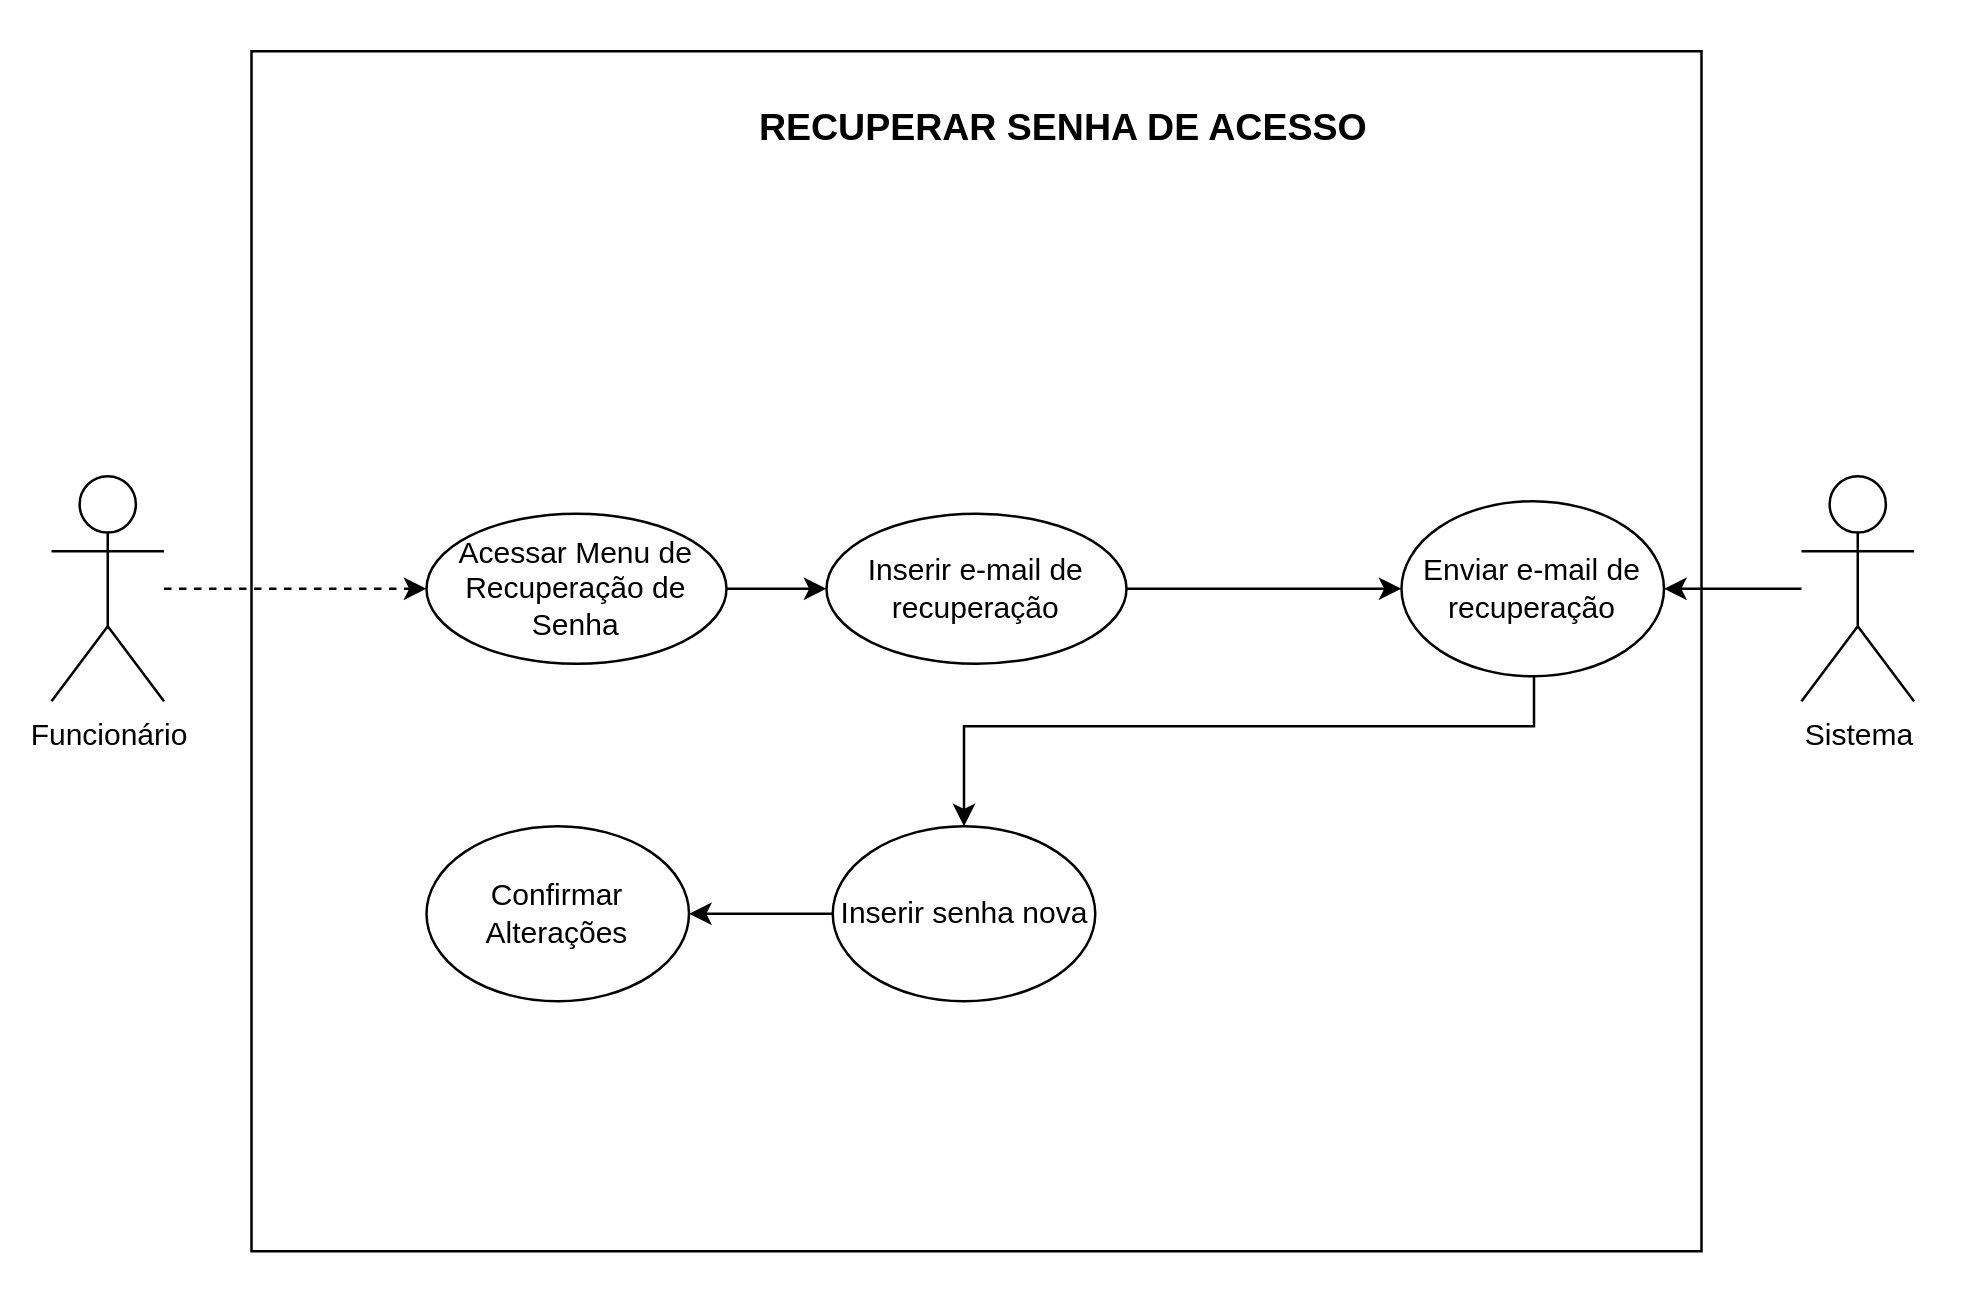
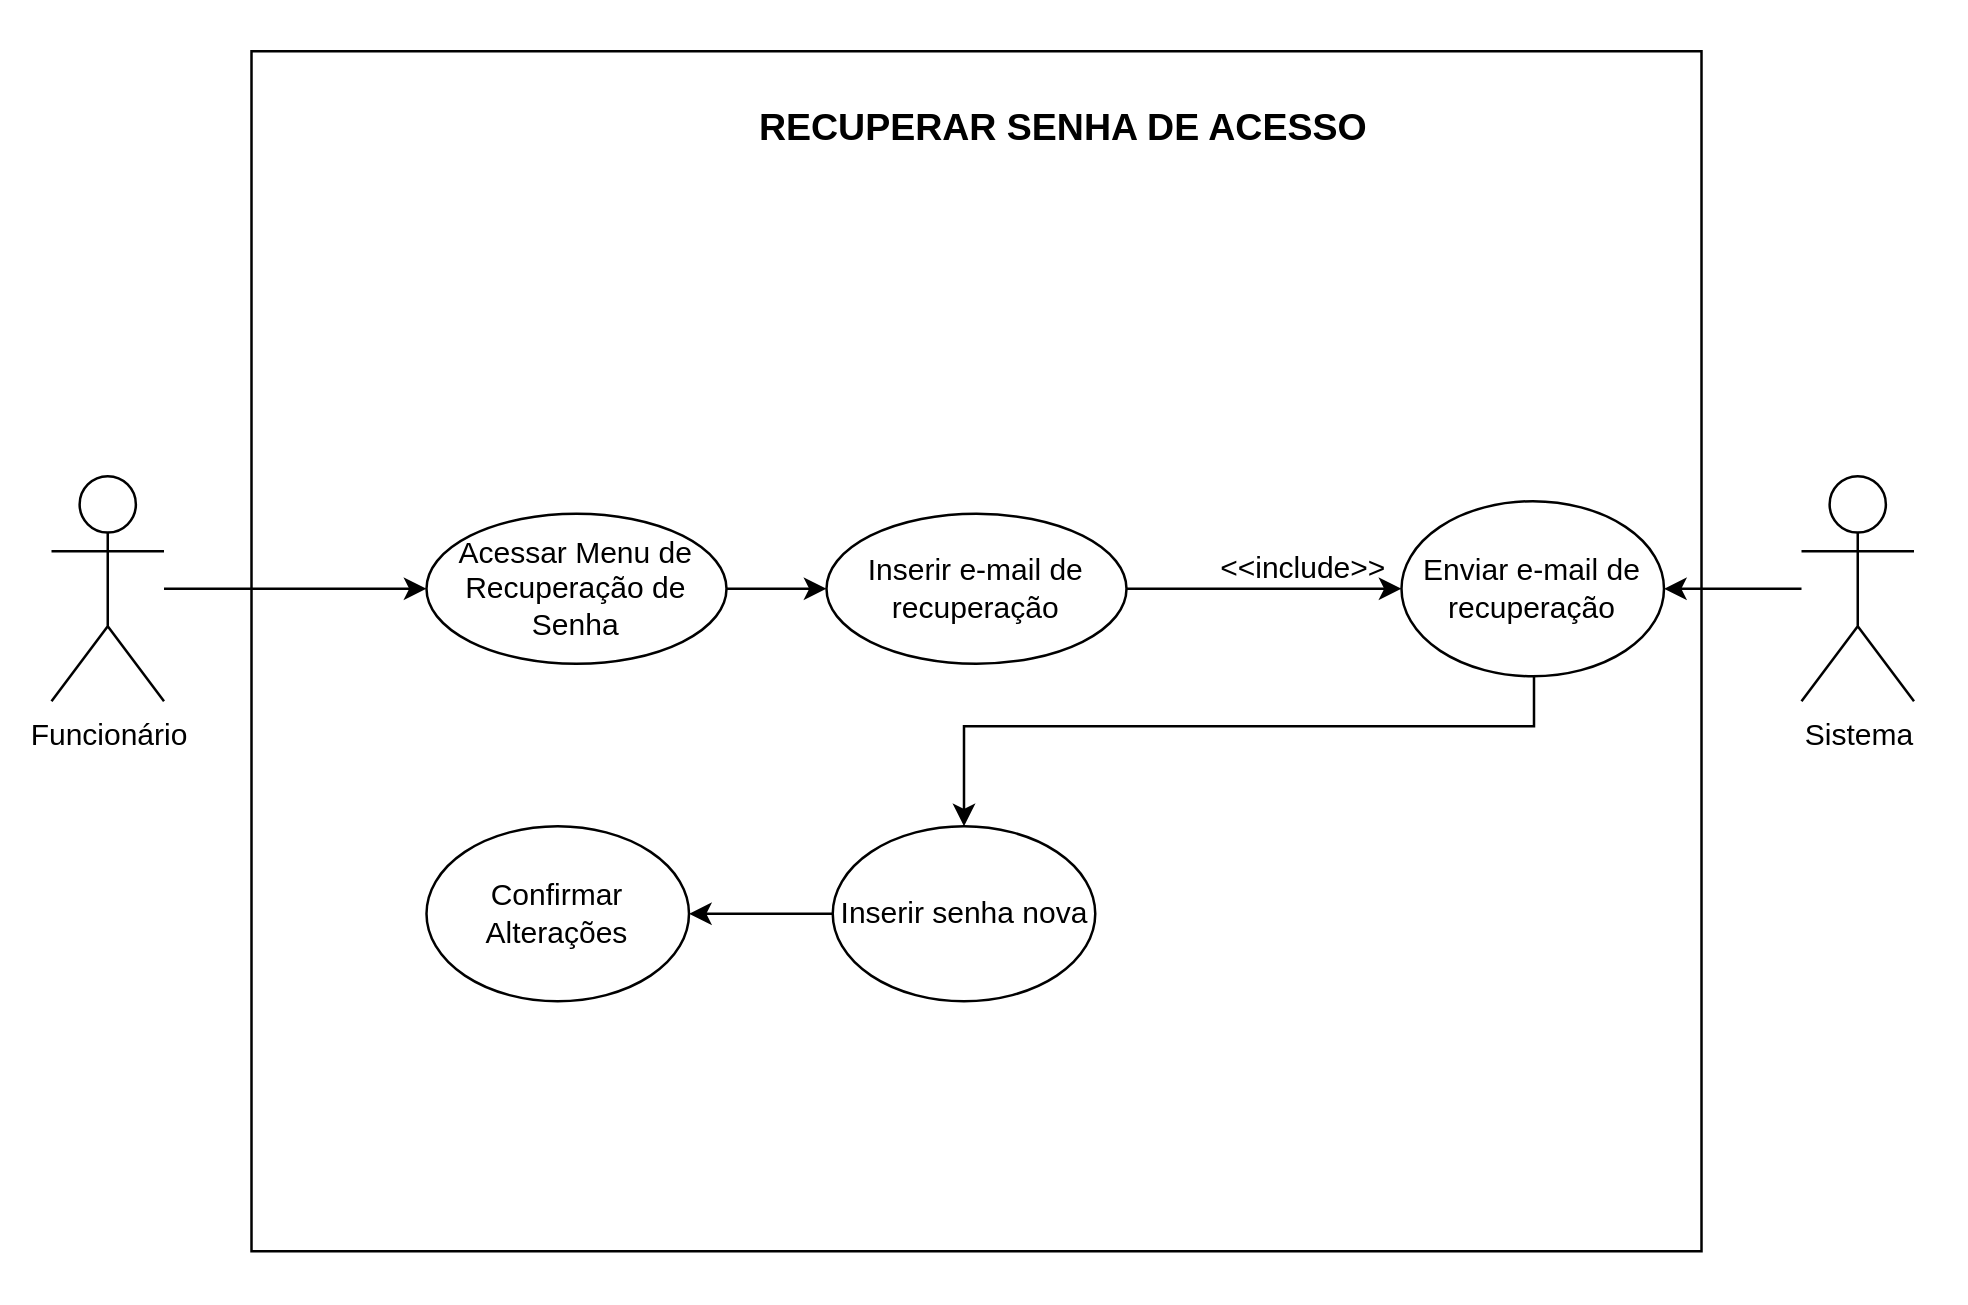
none -> (1304, 569)
(285, 589) -> (285, 589)
